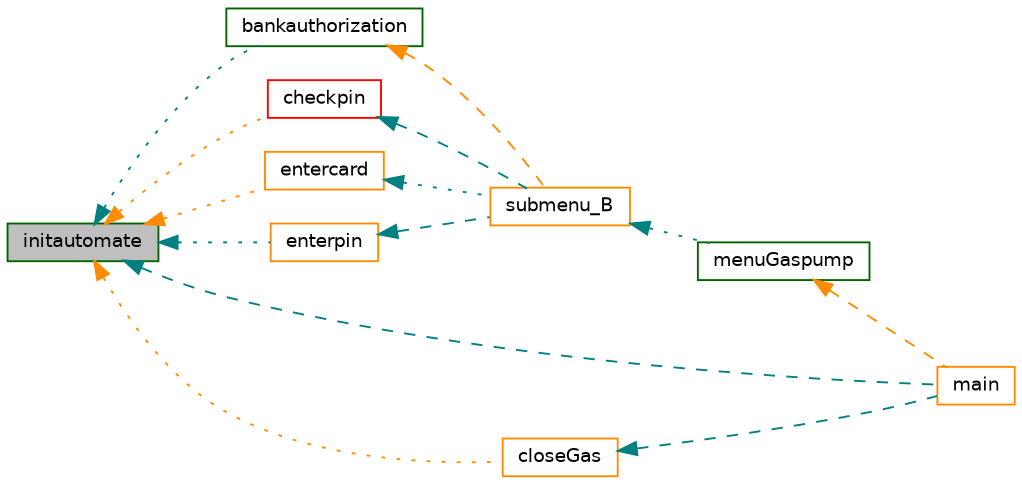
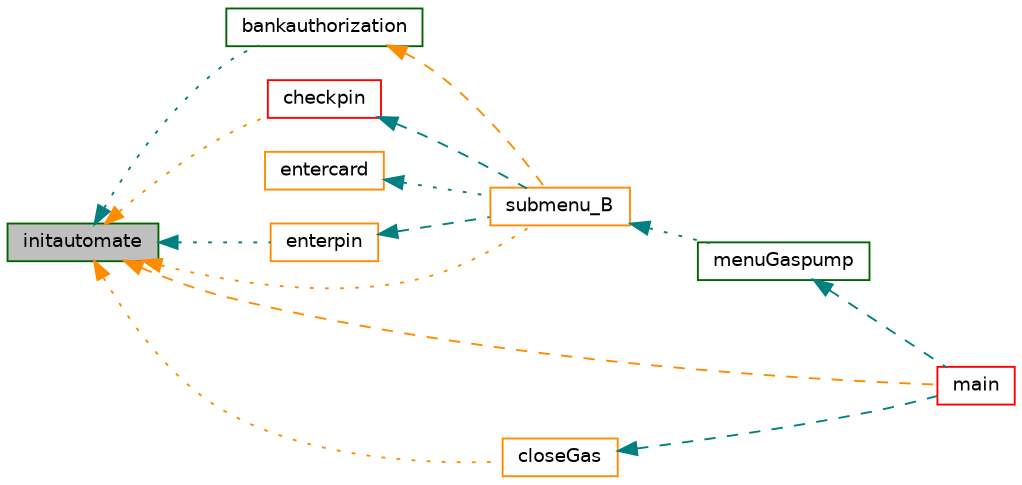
(214, 203) -> (353, 288)
(888, 329) -> (888, 329)
(535, 352) -> (535, 352)
(976, 386) -> (976, 386)
